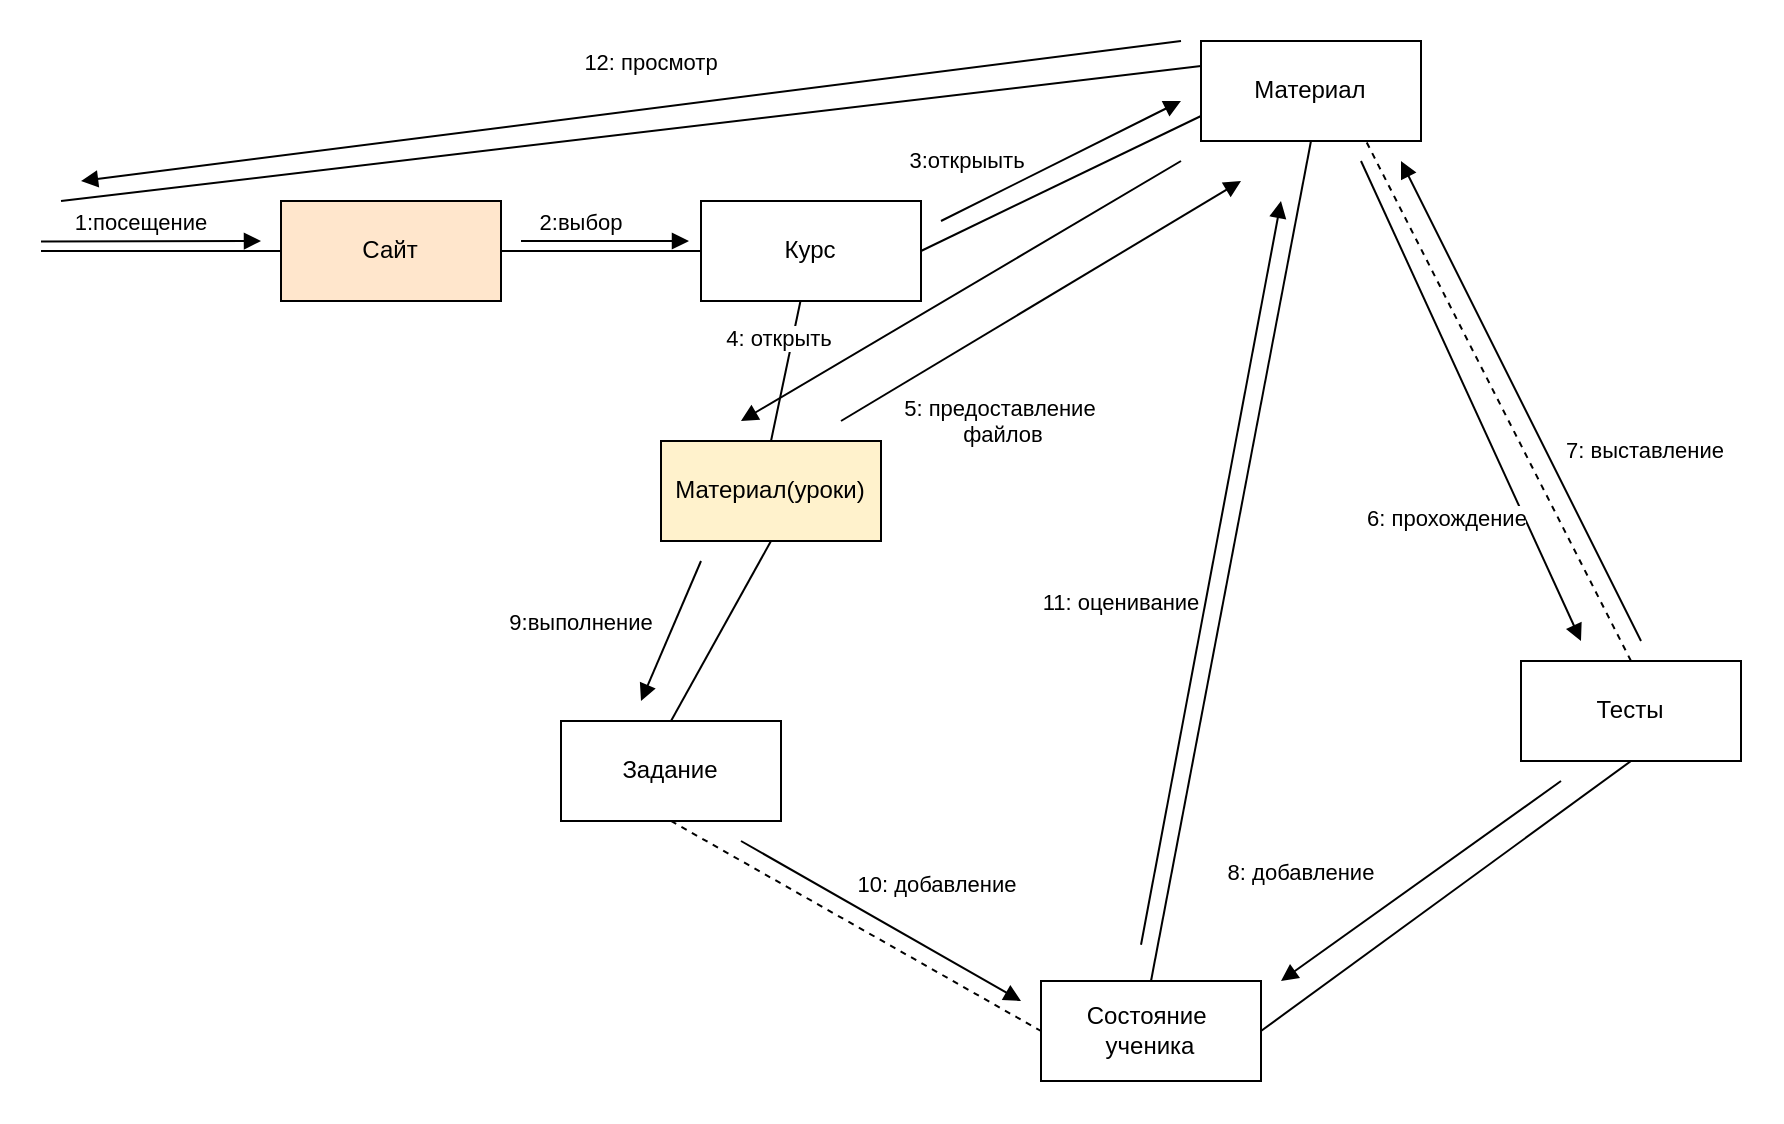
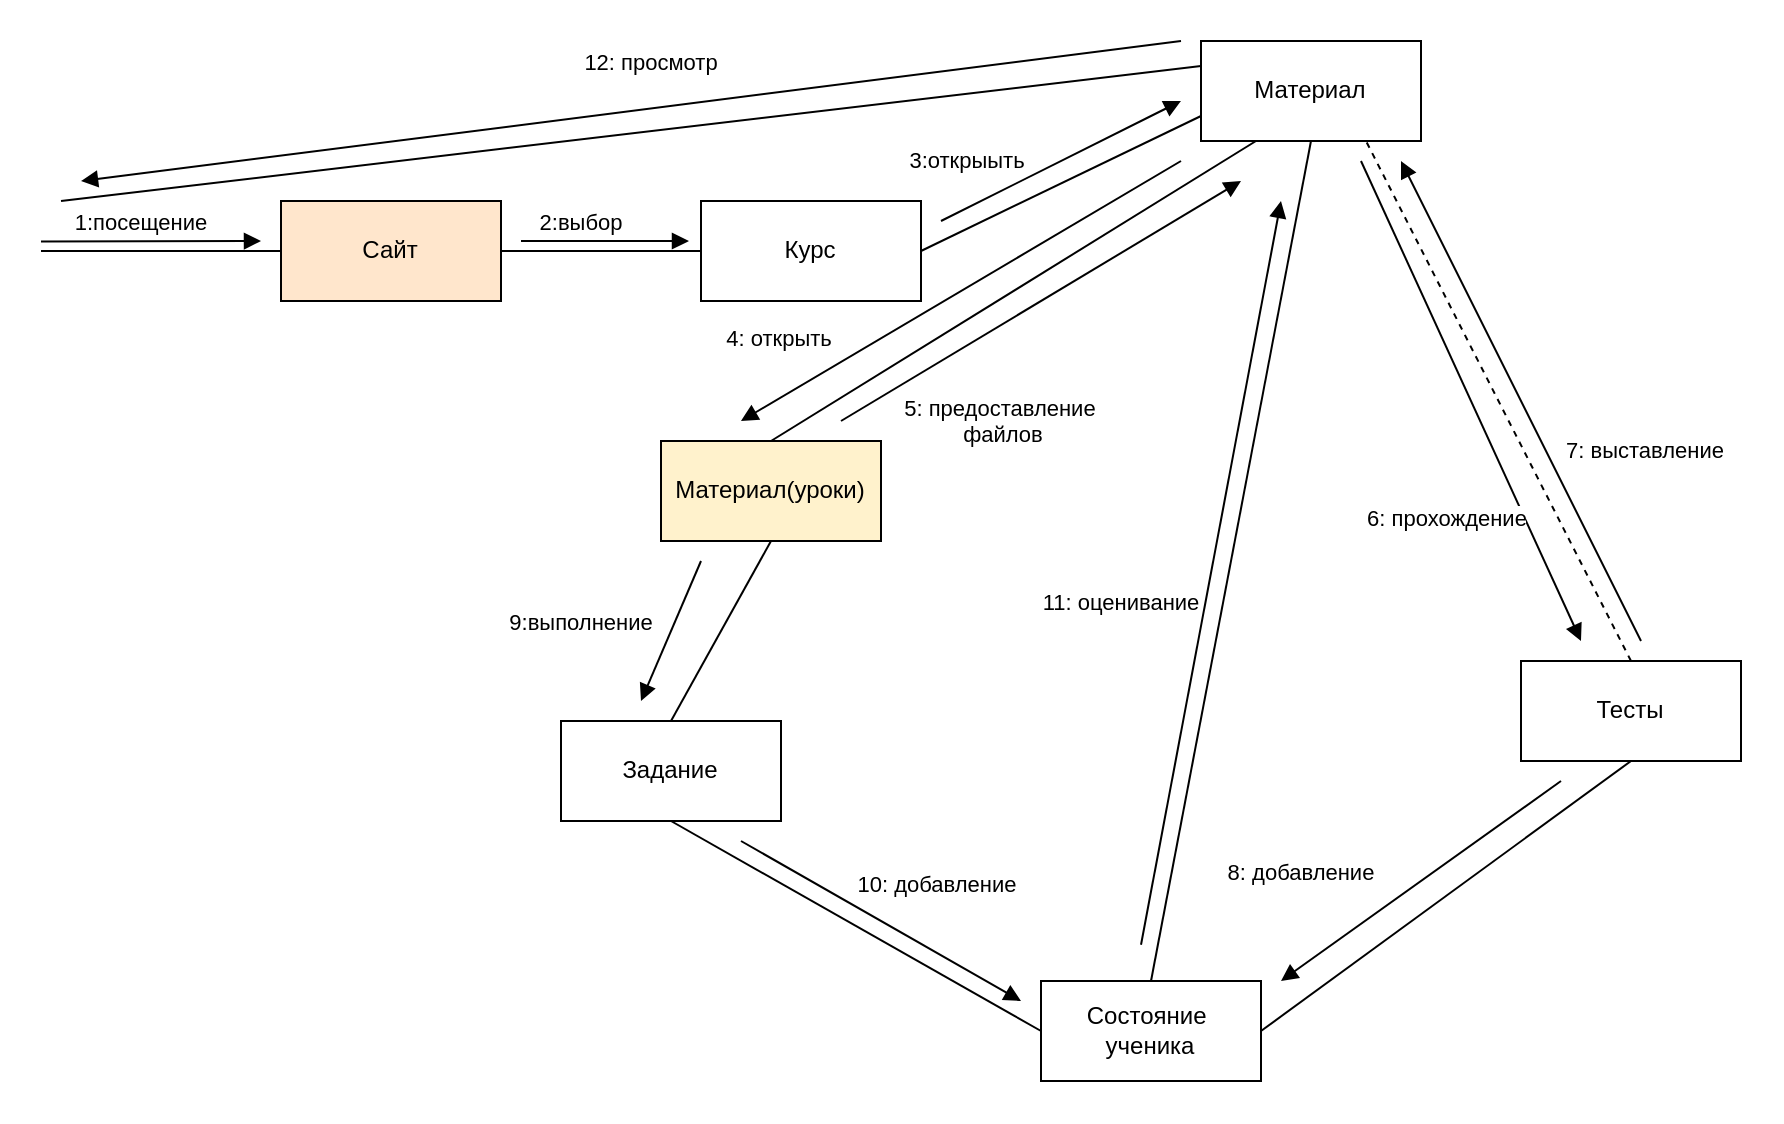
(786, 371) -> (1014, 291)
(855, 925) -> (855, 925)
